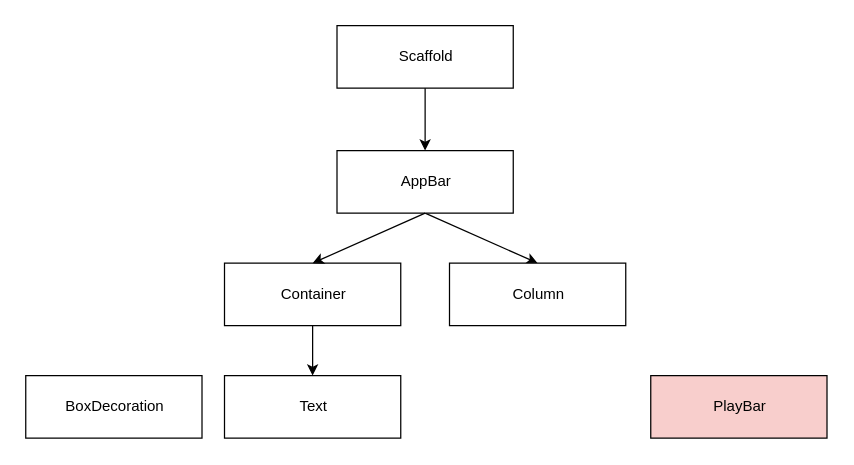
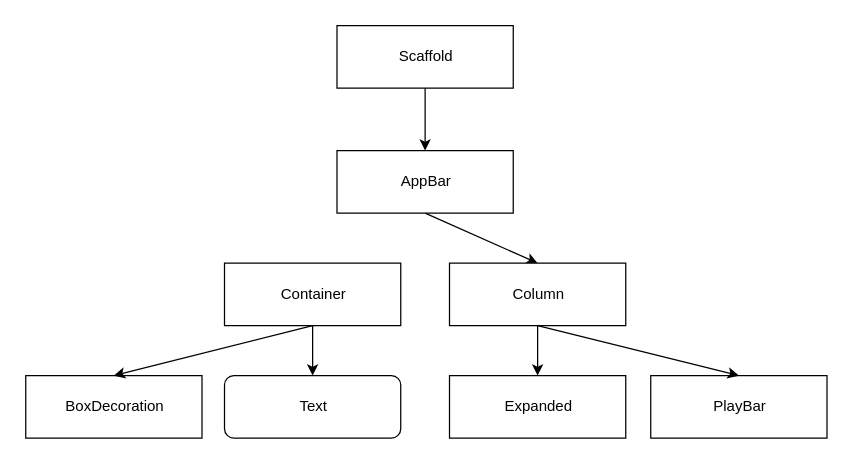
(373, 236) -> none
none -> (538, 348)
none -> (216, 350)
none -> (636, 350)
(313, 407) -> (313, 407)
none -> (538, 407)
(739, 407) -> (739, 407)
